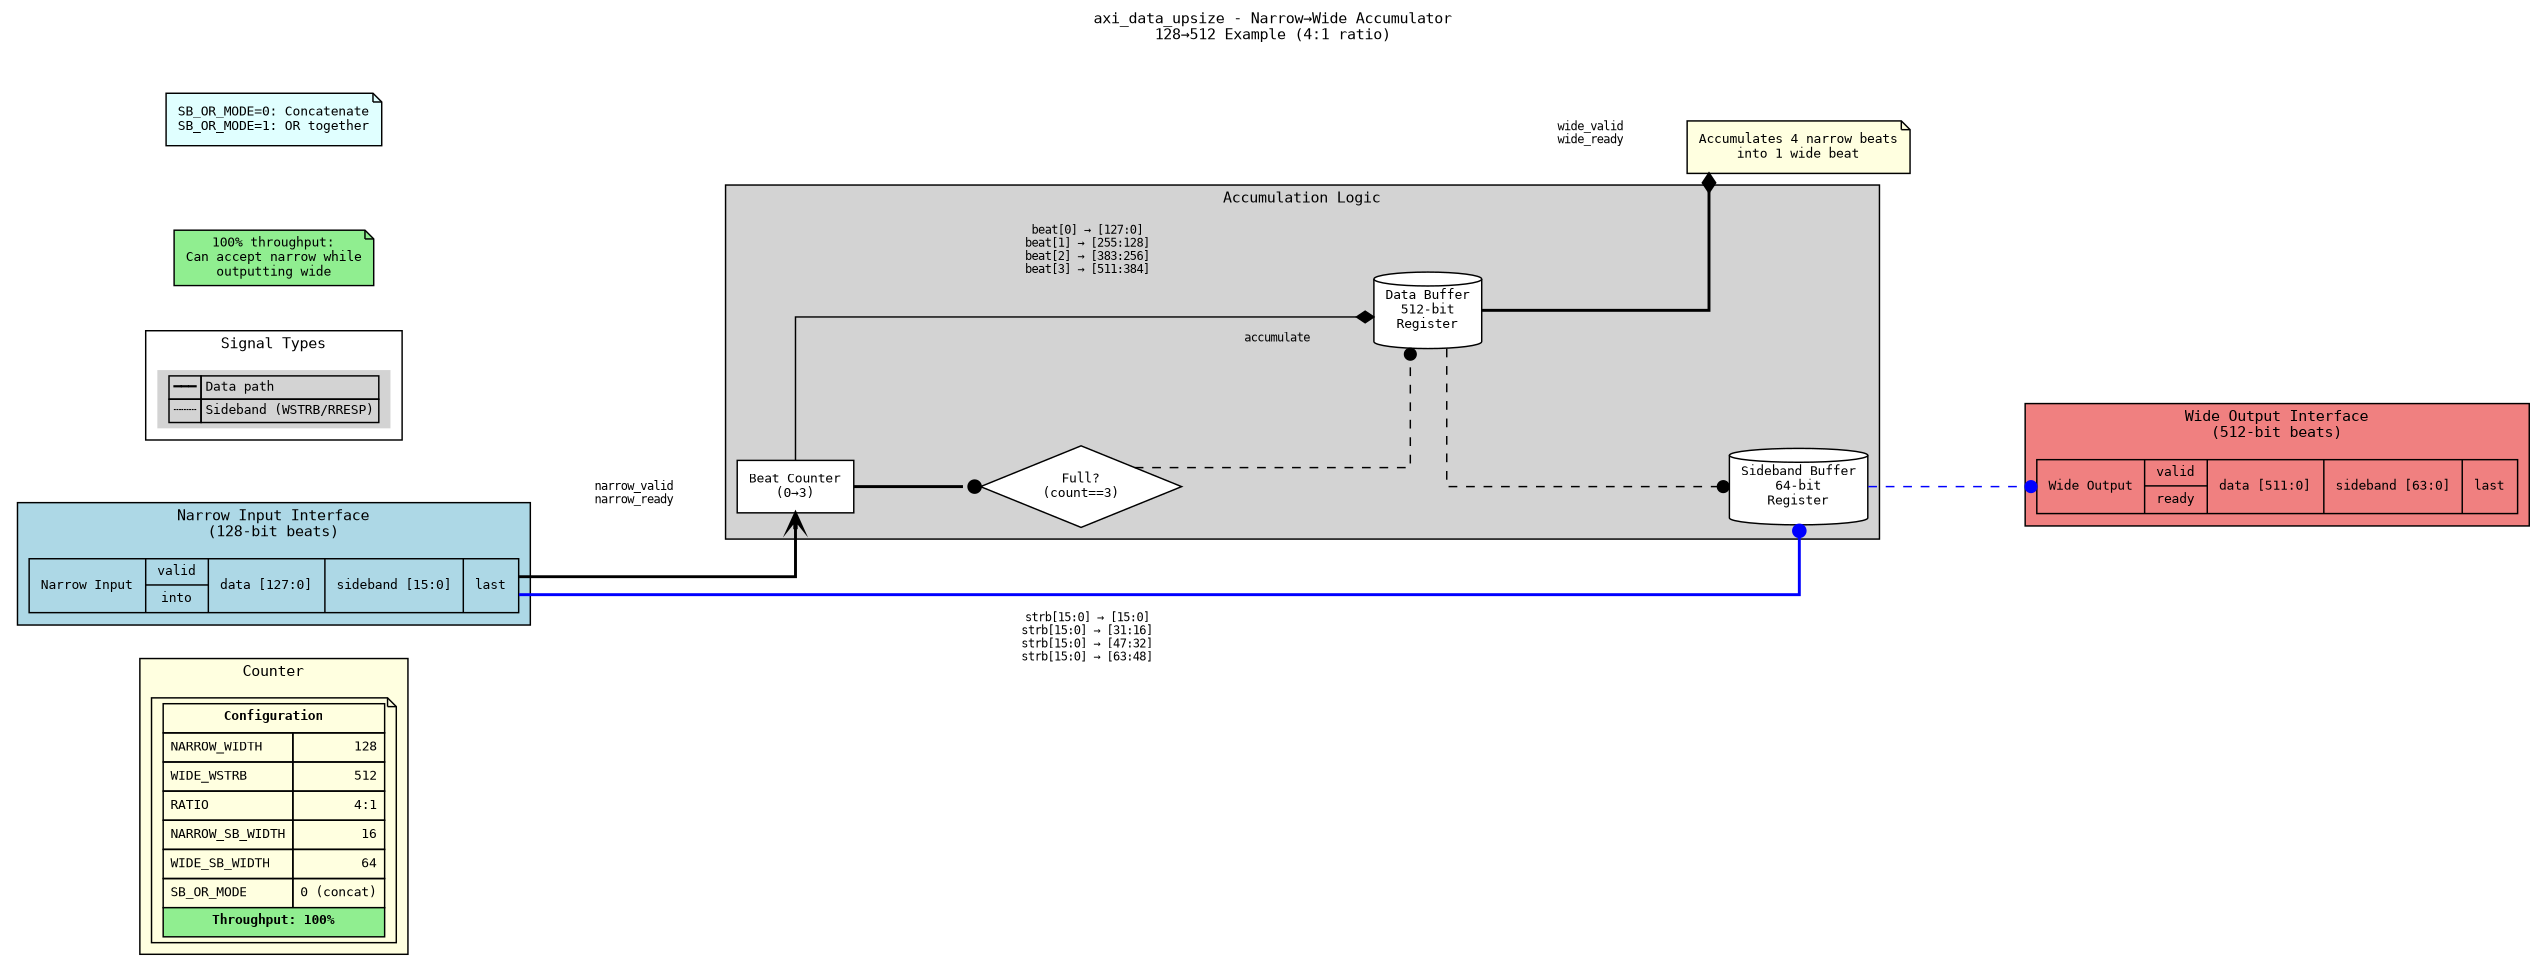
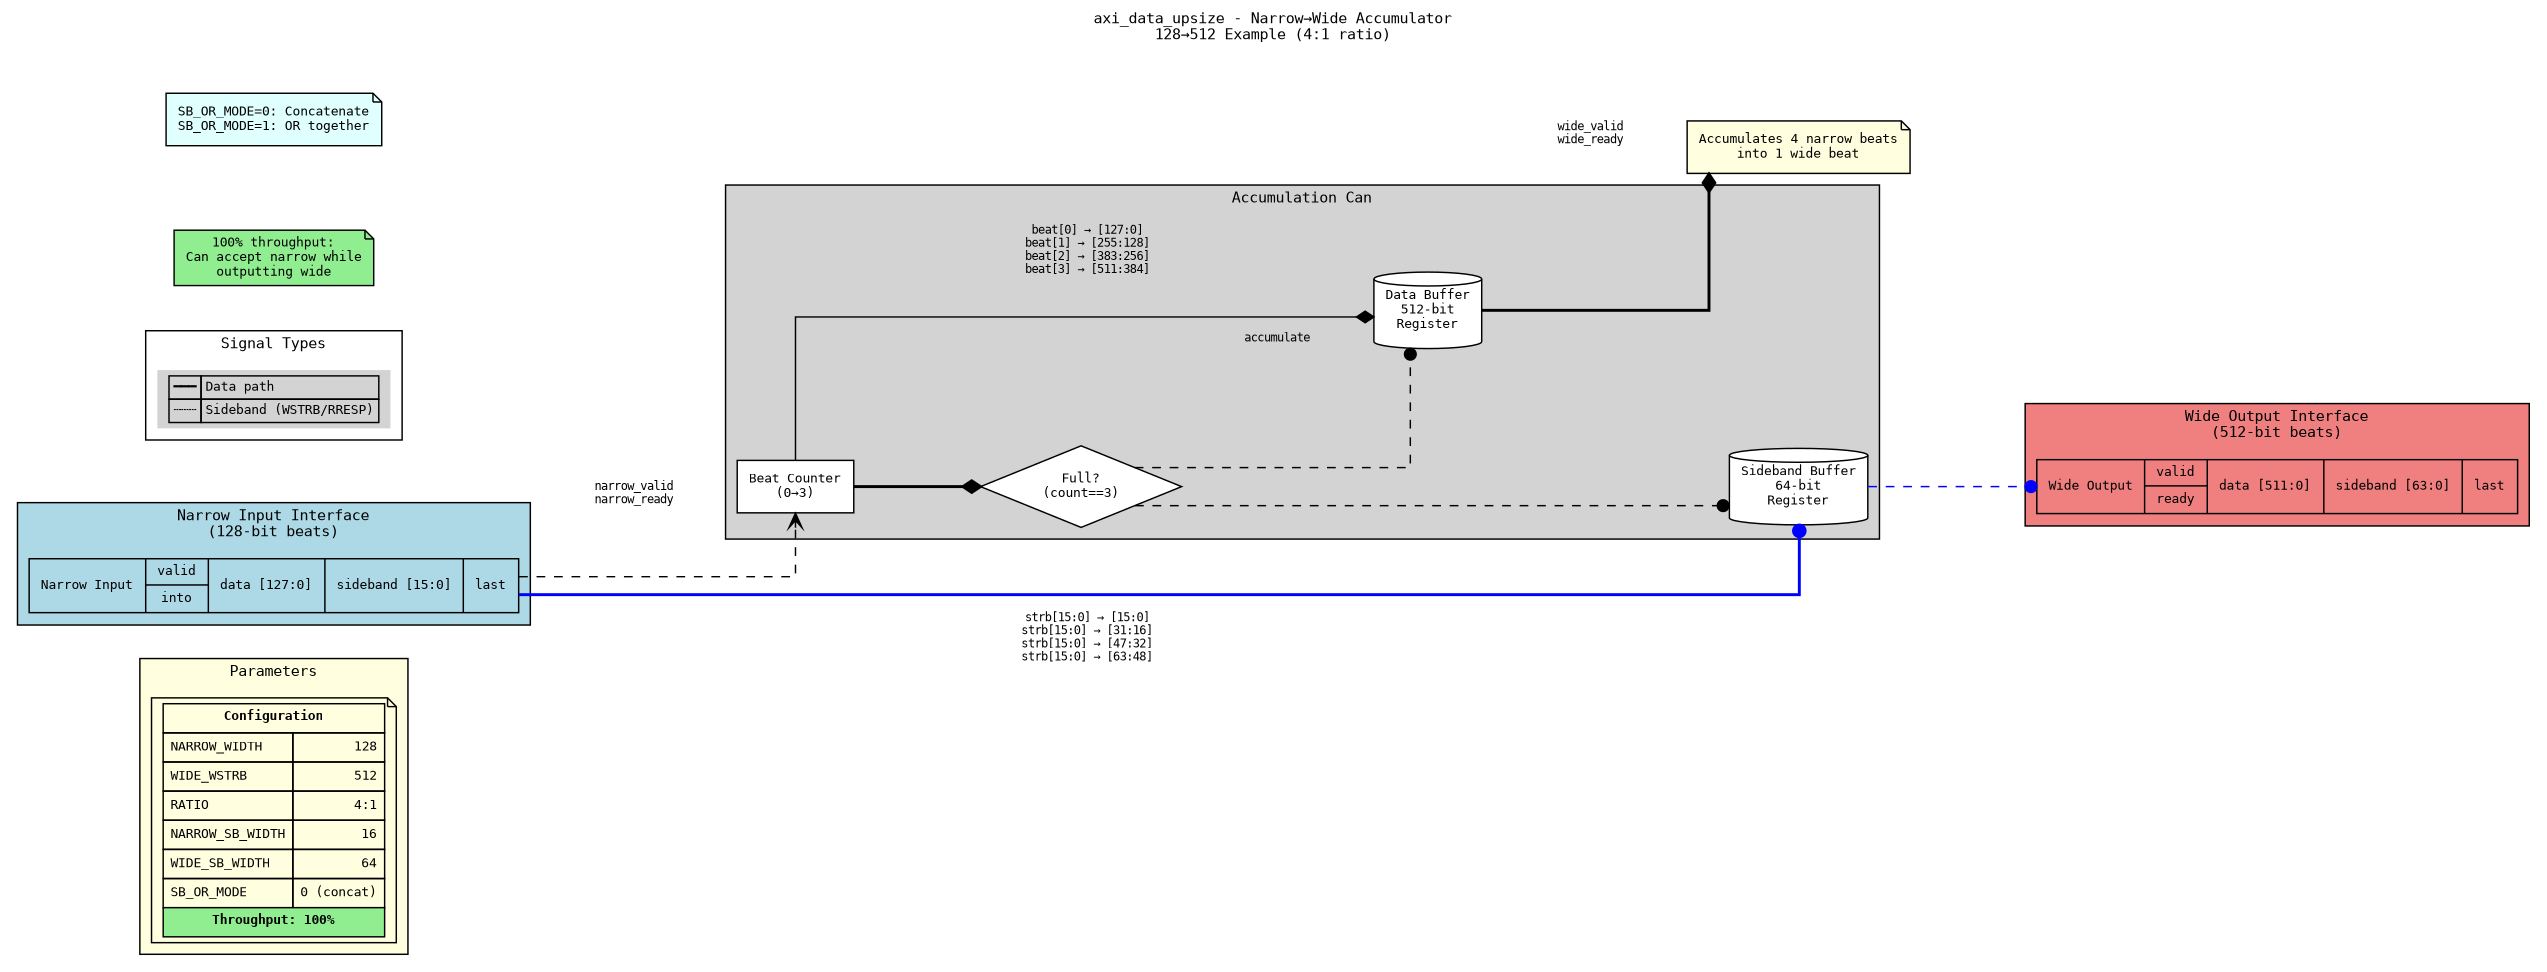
(1303, 199) -> (1303, 199)
(908, 487) -> (908, 487)
(1513, 487) -> (1426, 506)
(682, 577) -> (682, 577)
(274, 672) -> (274, 672)
